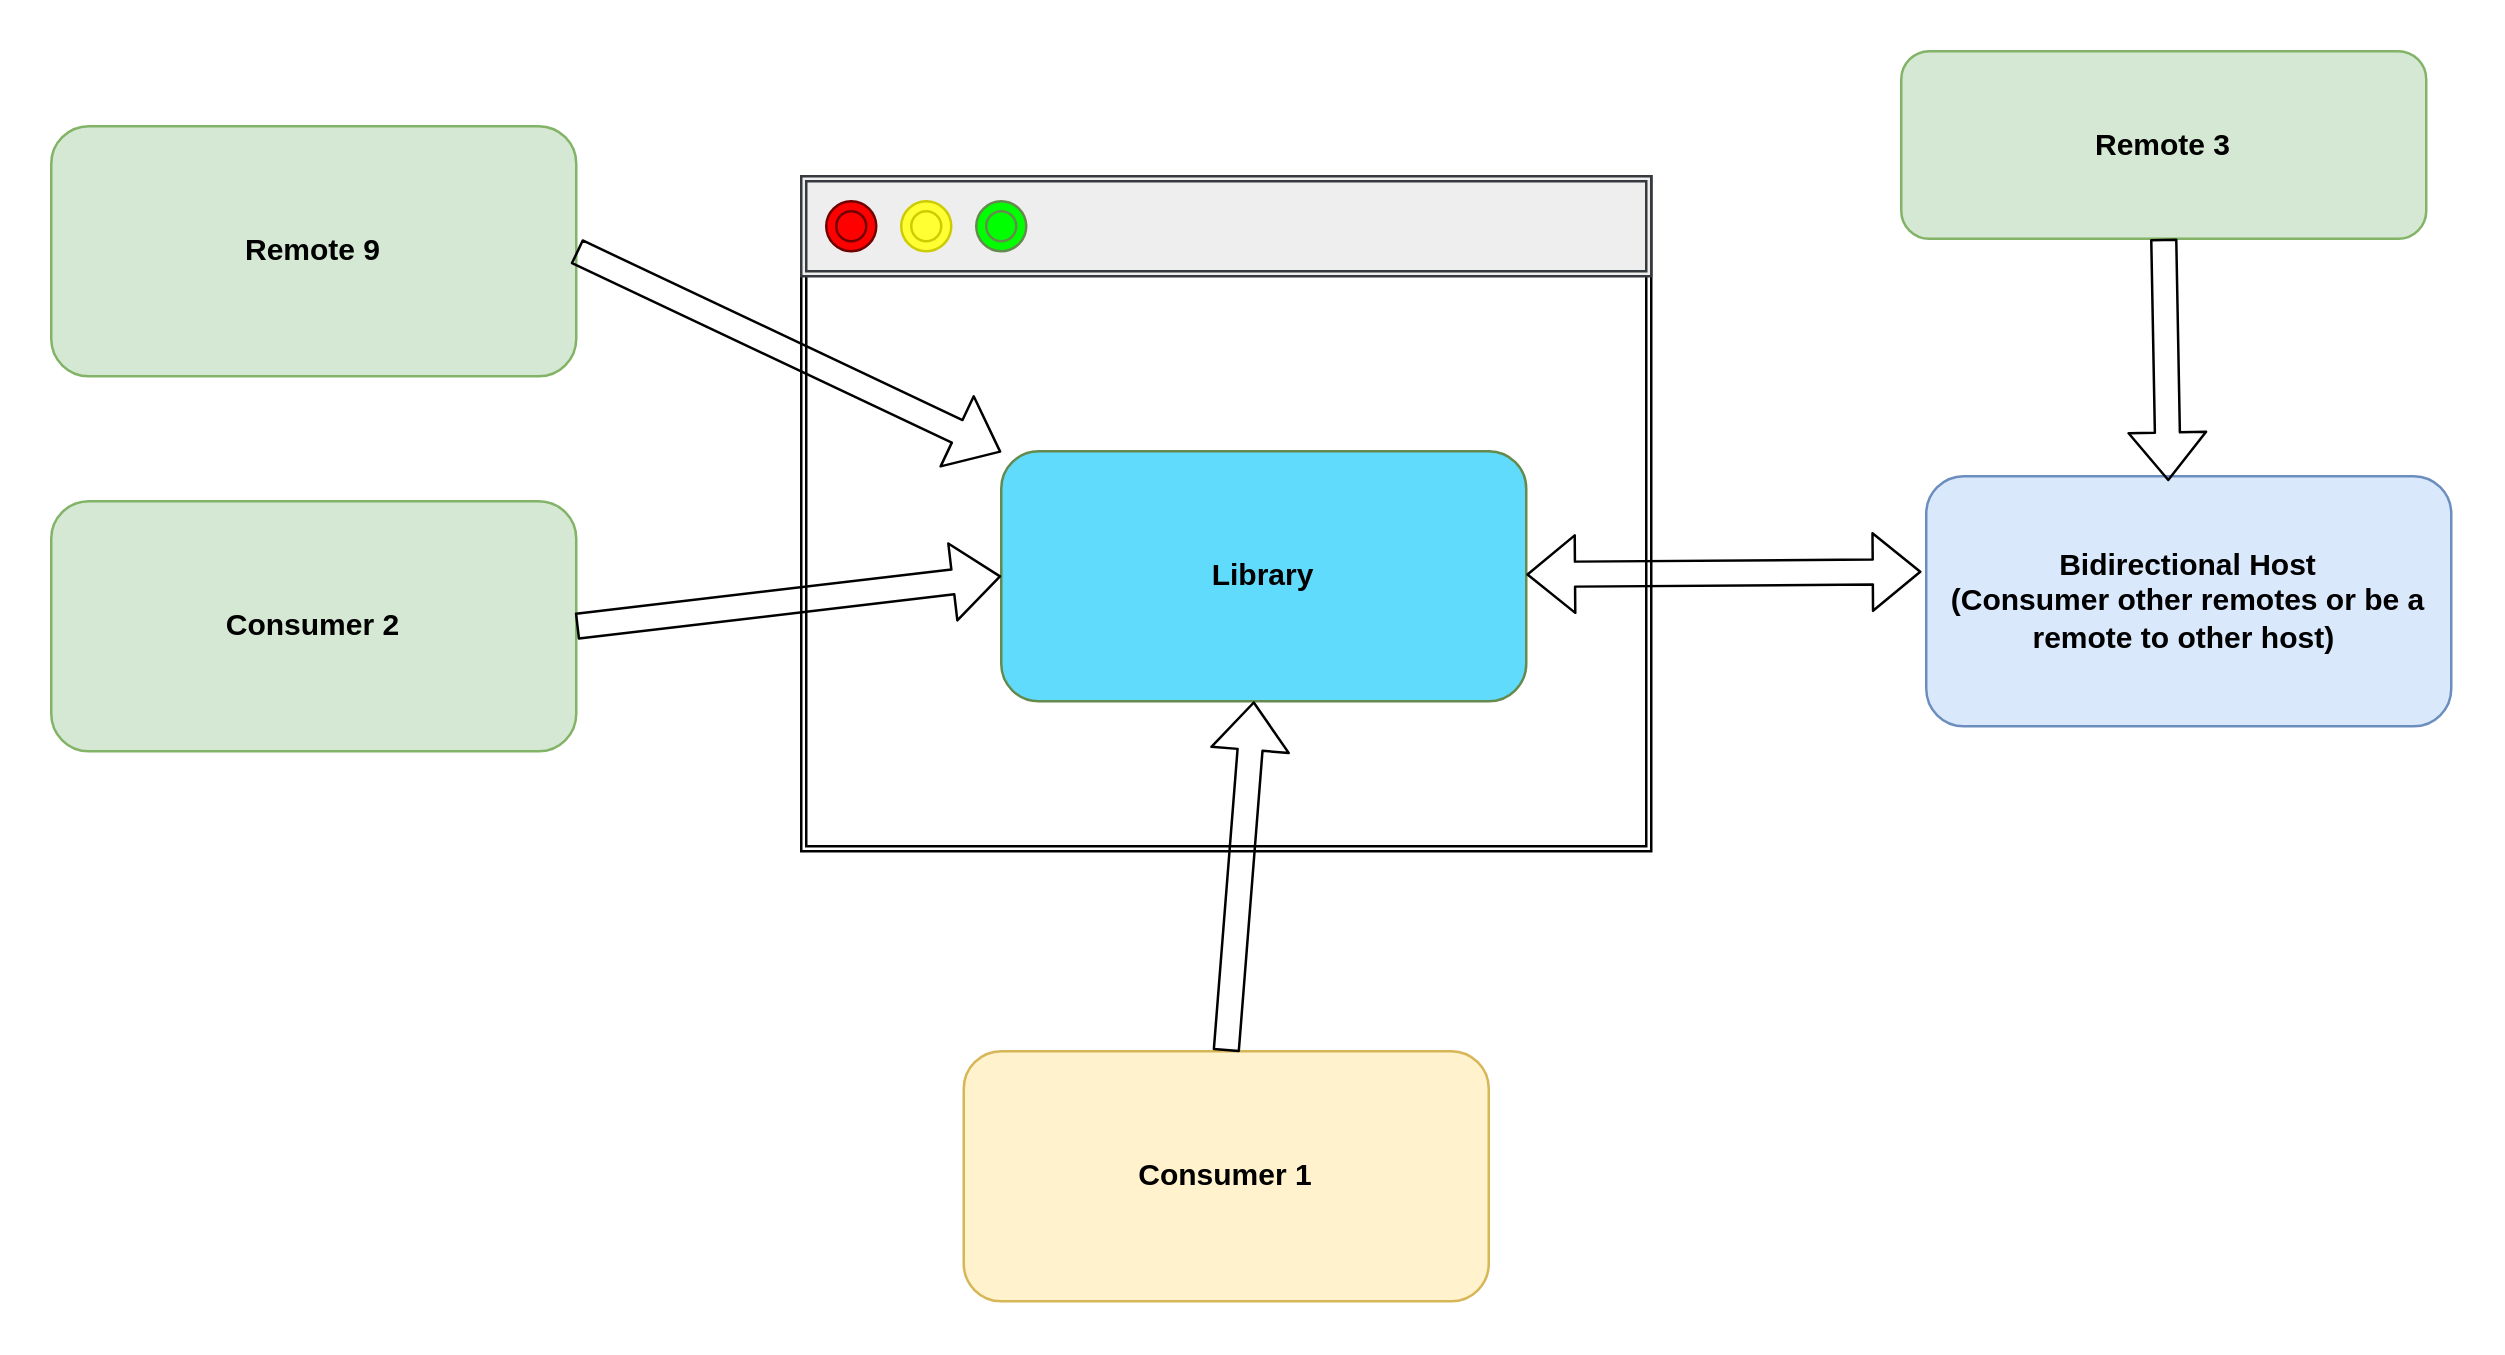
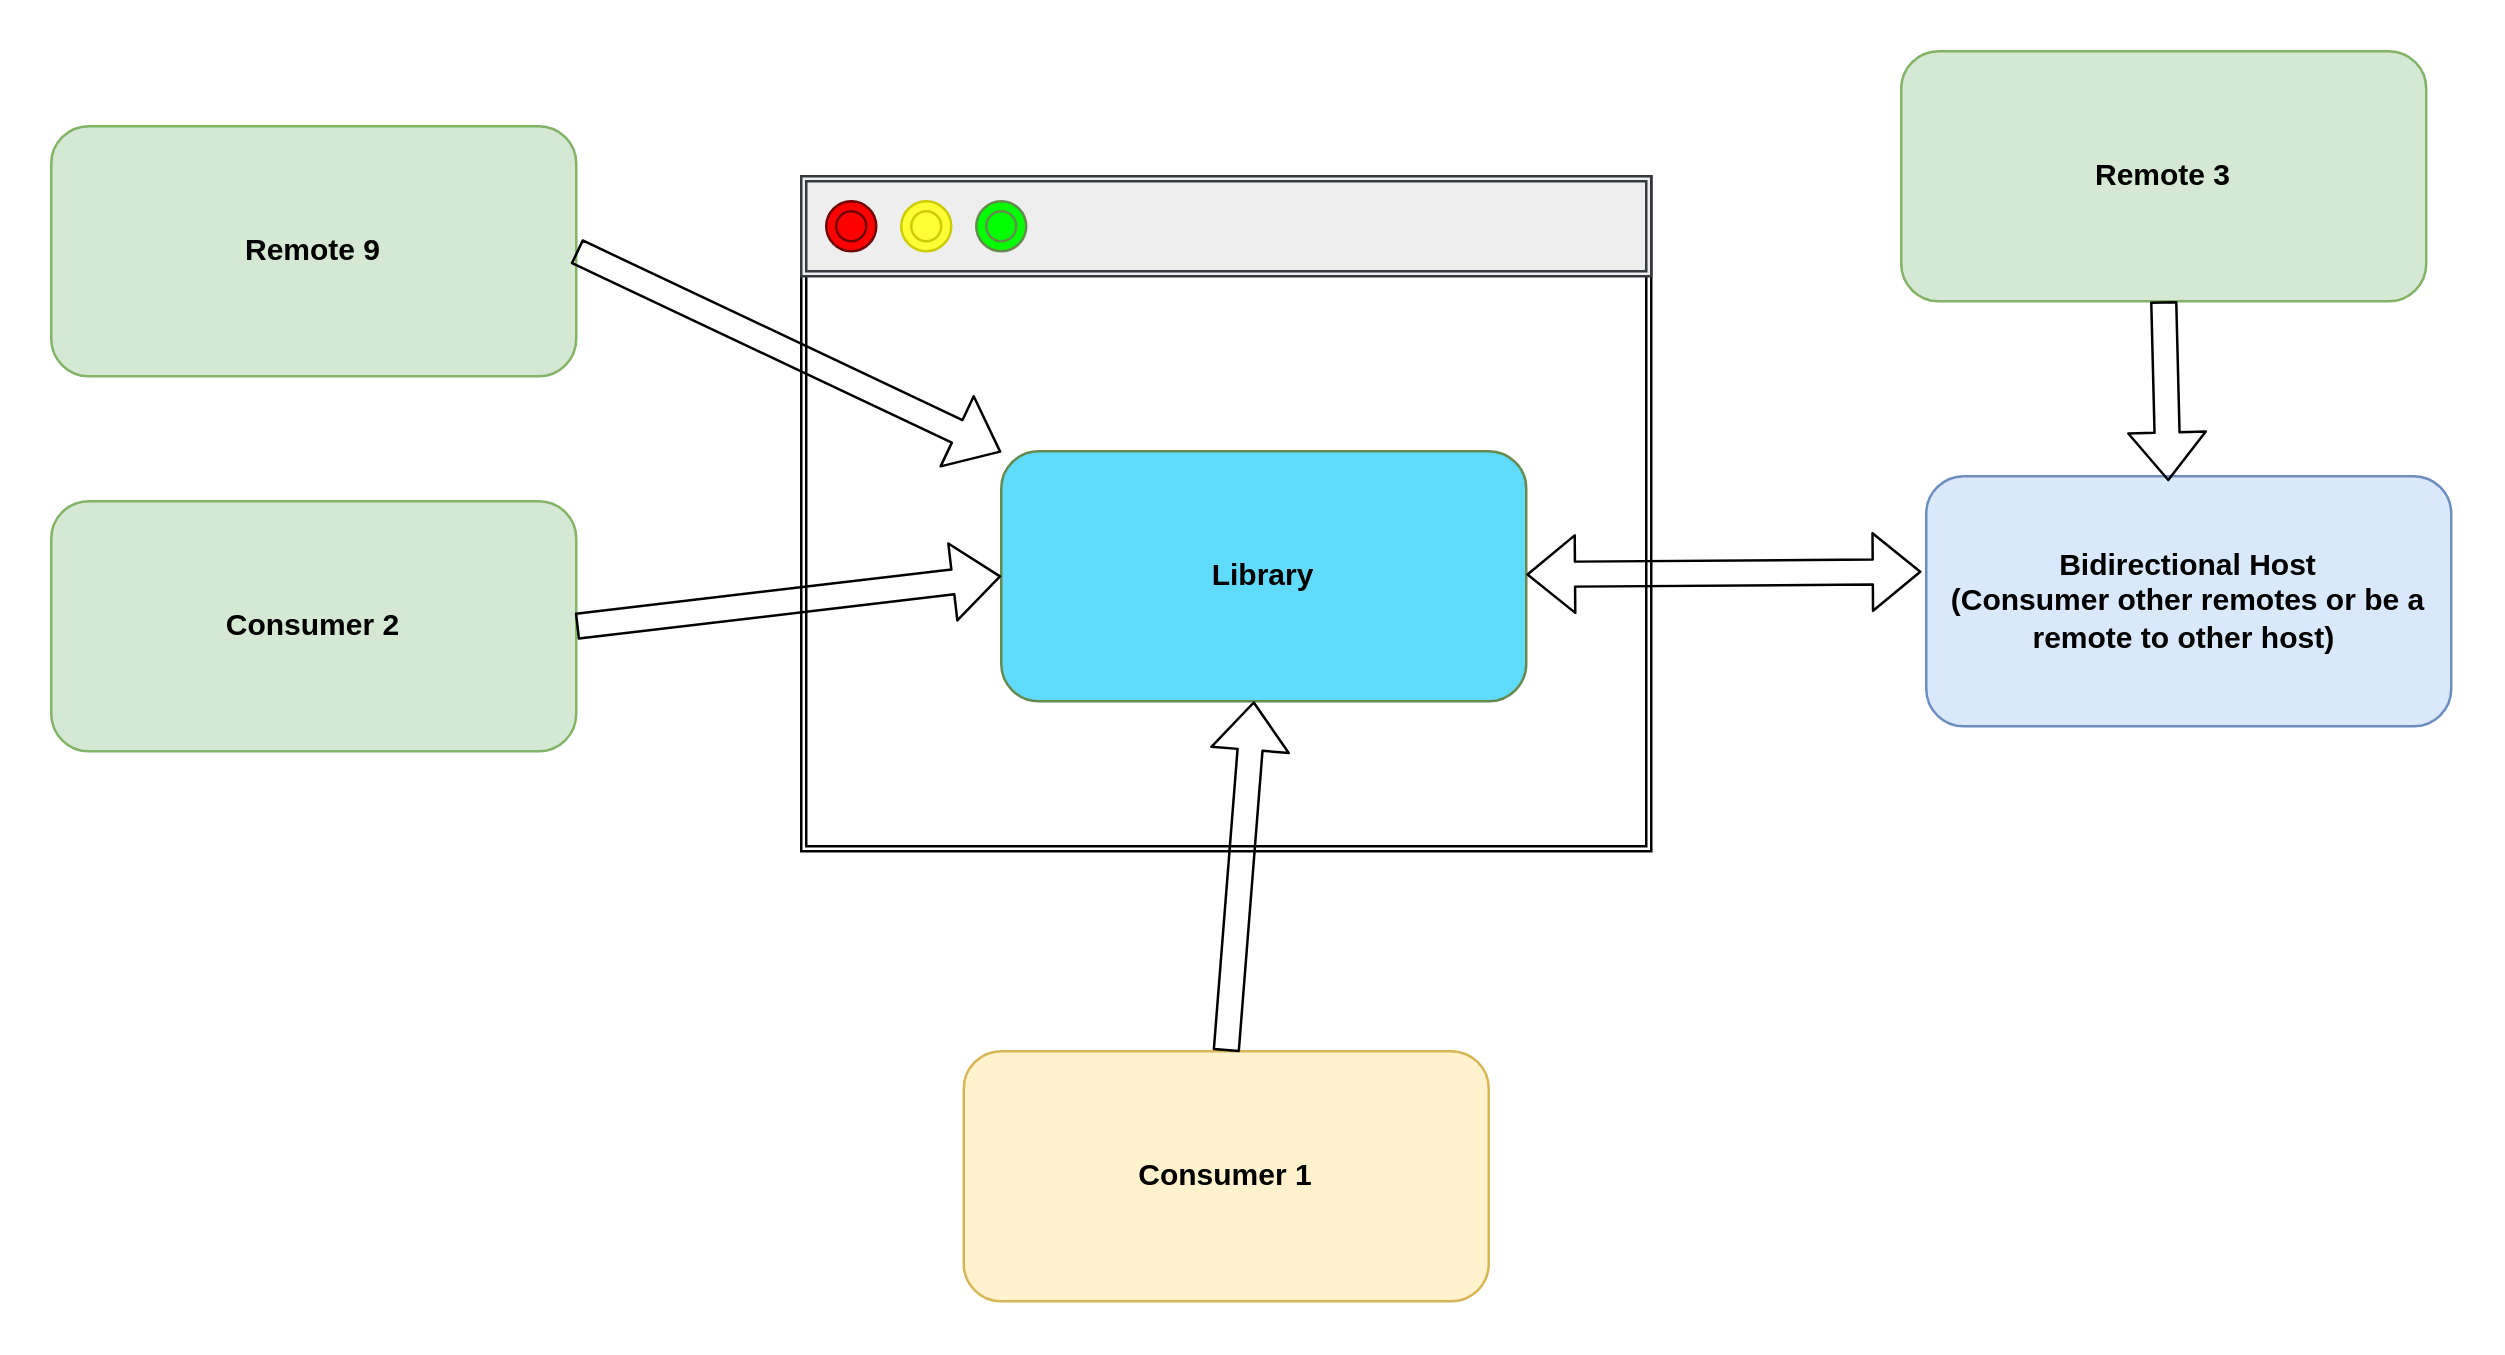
(2164, 145) -> (2164, 176)
